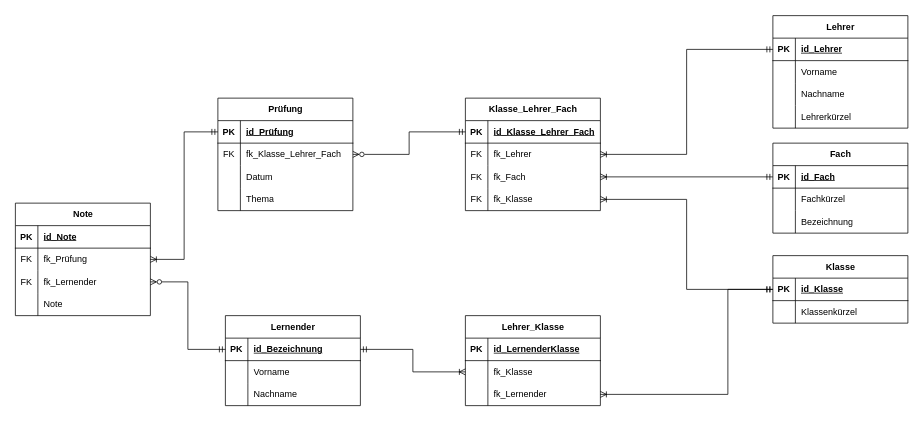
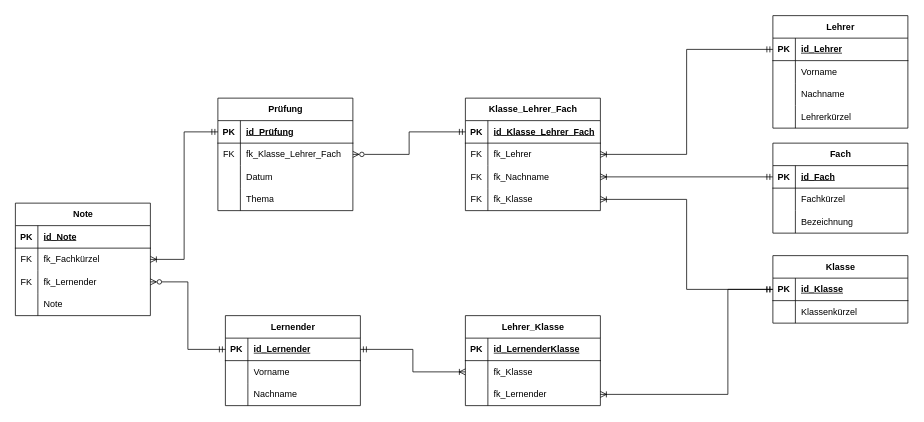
(512, 177) -> (522, 177)
(69, 259) -> (75, 259)
(287, 349) -> (283, 349)
